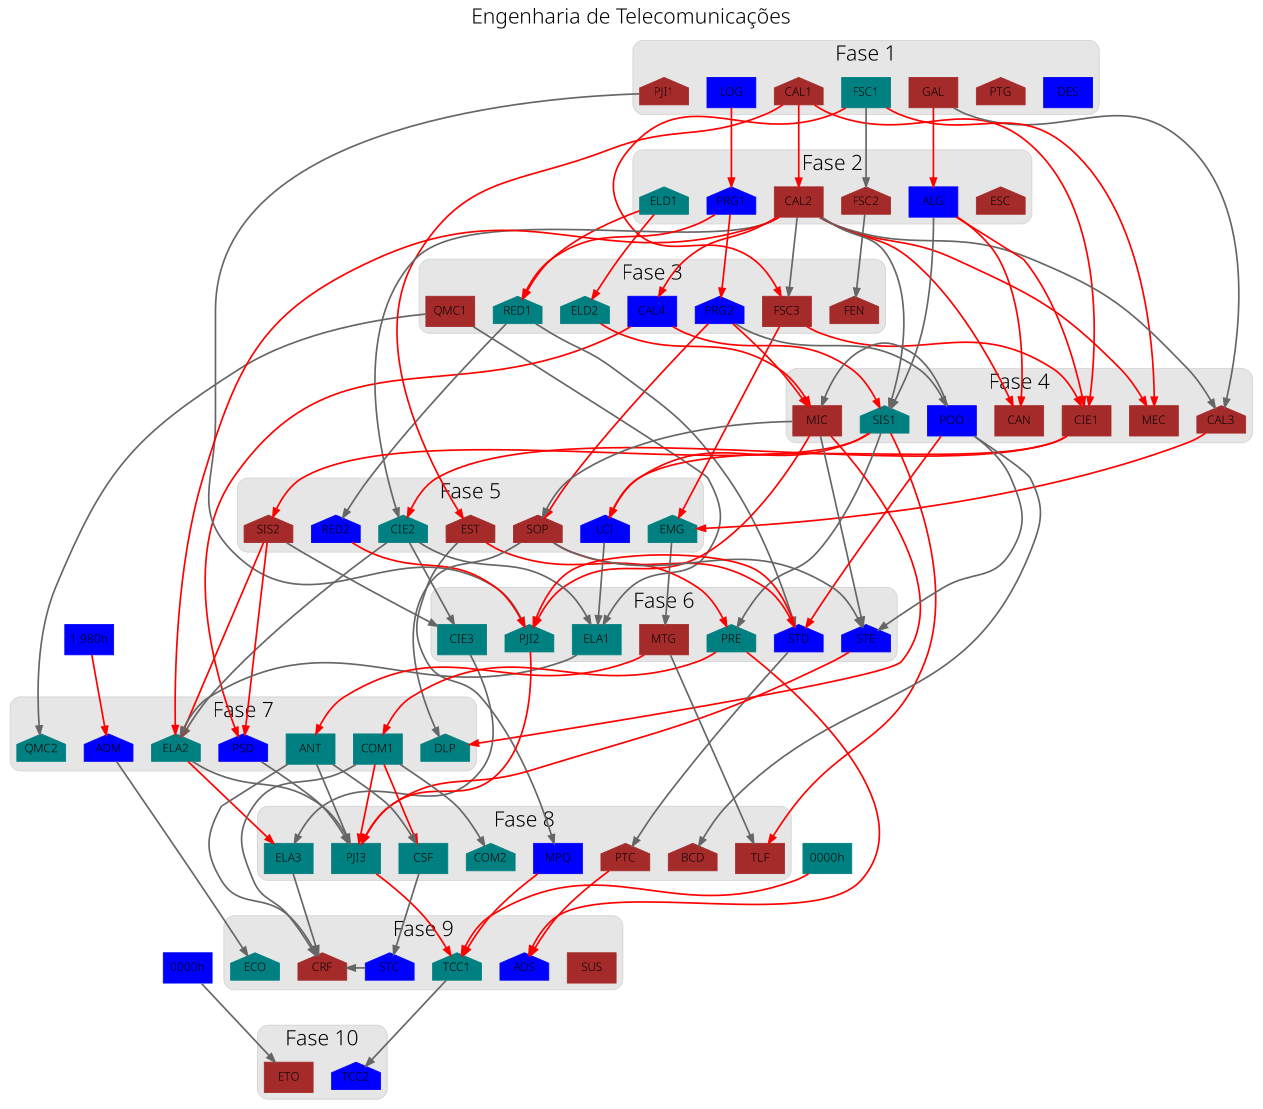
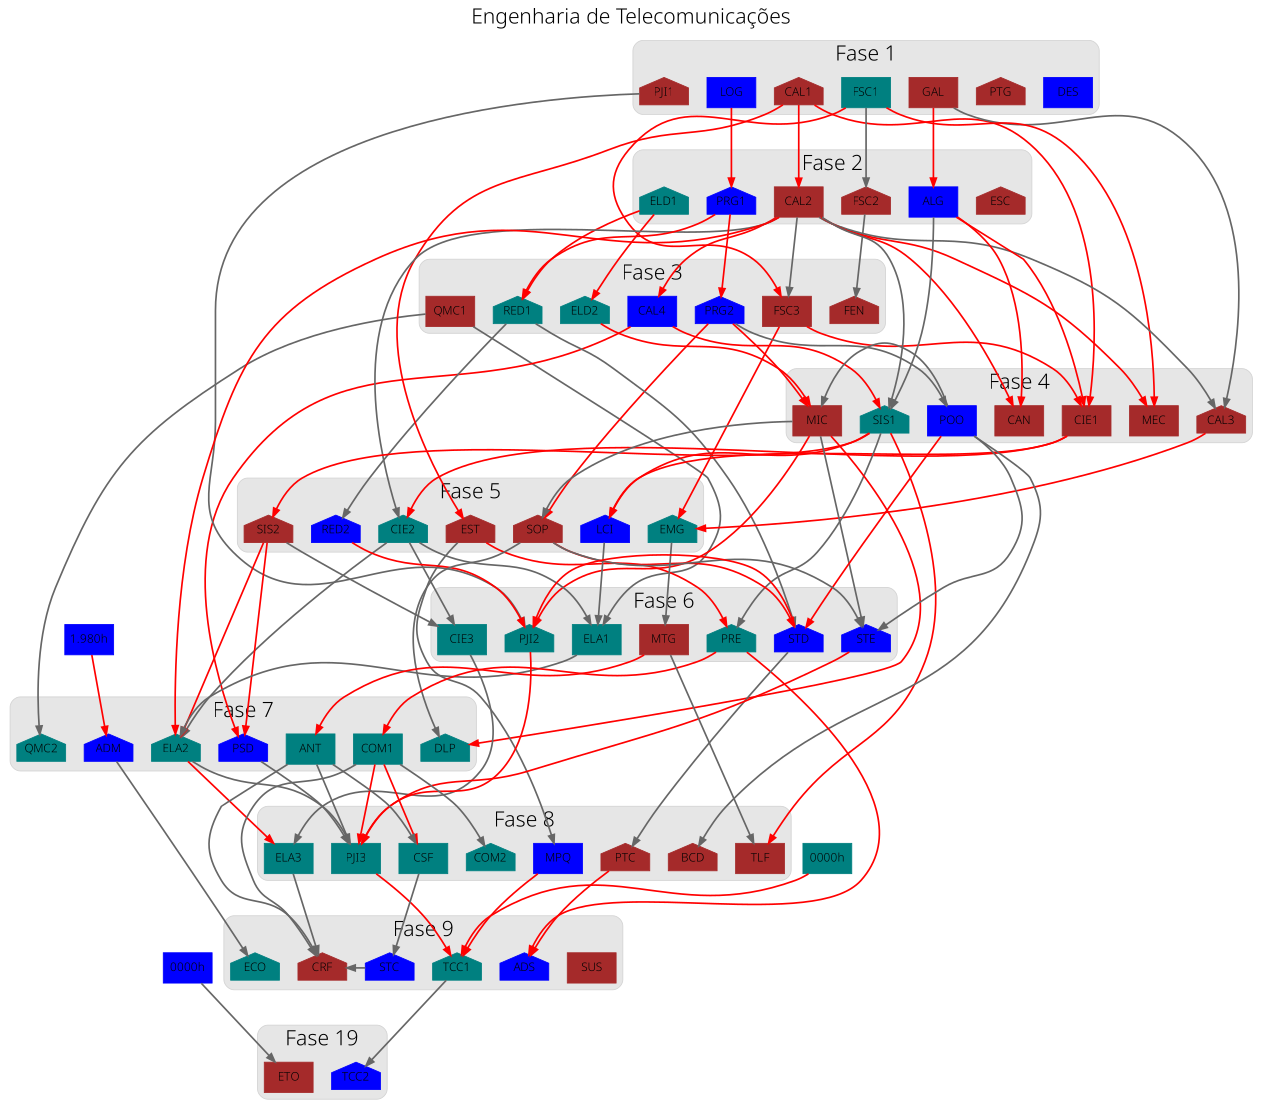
(322, 1040) -> (322, 1040)
